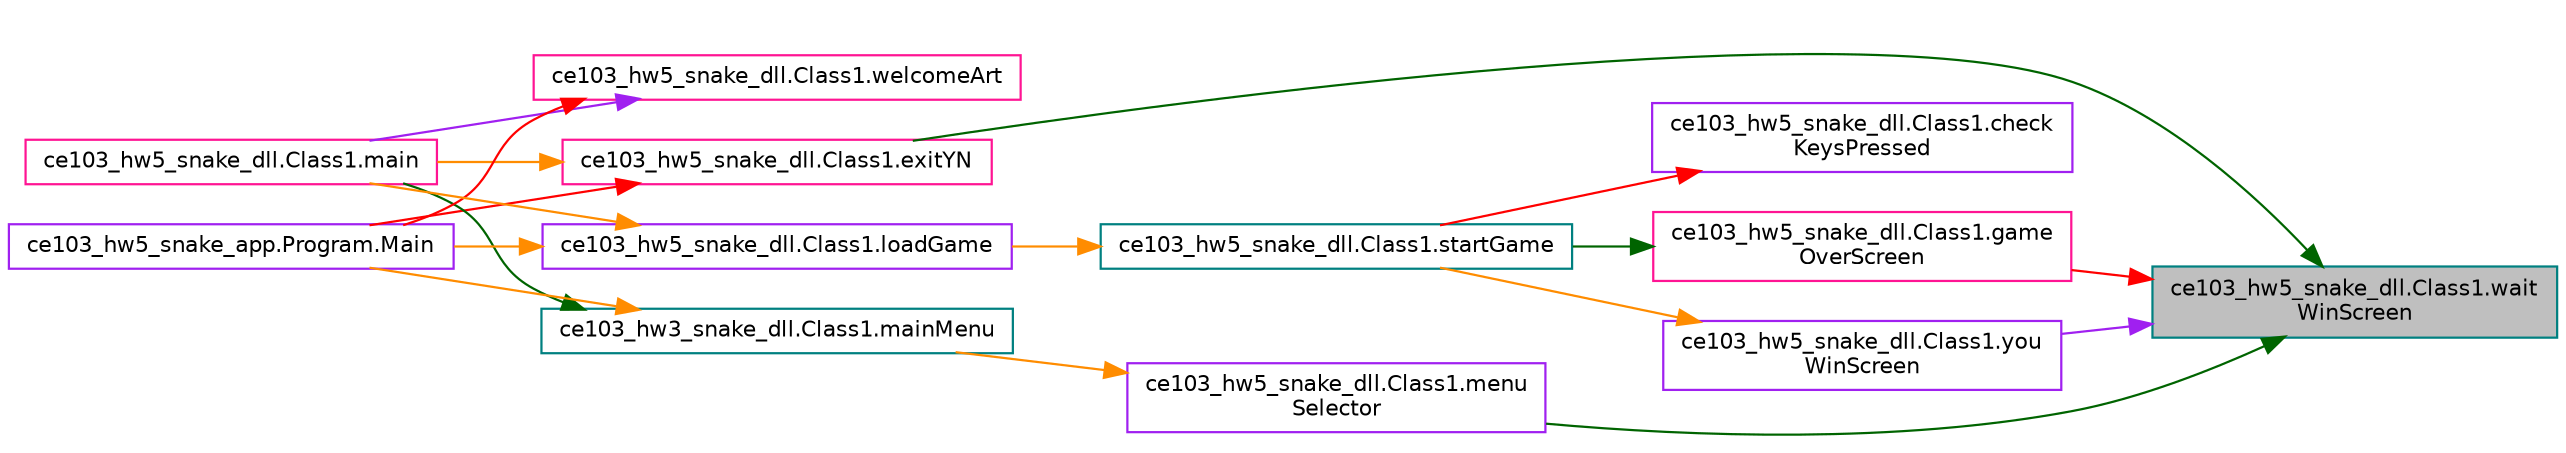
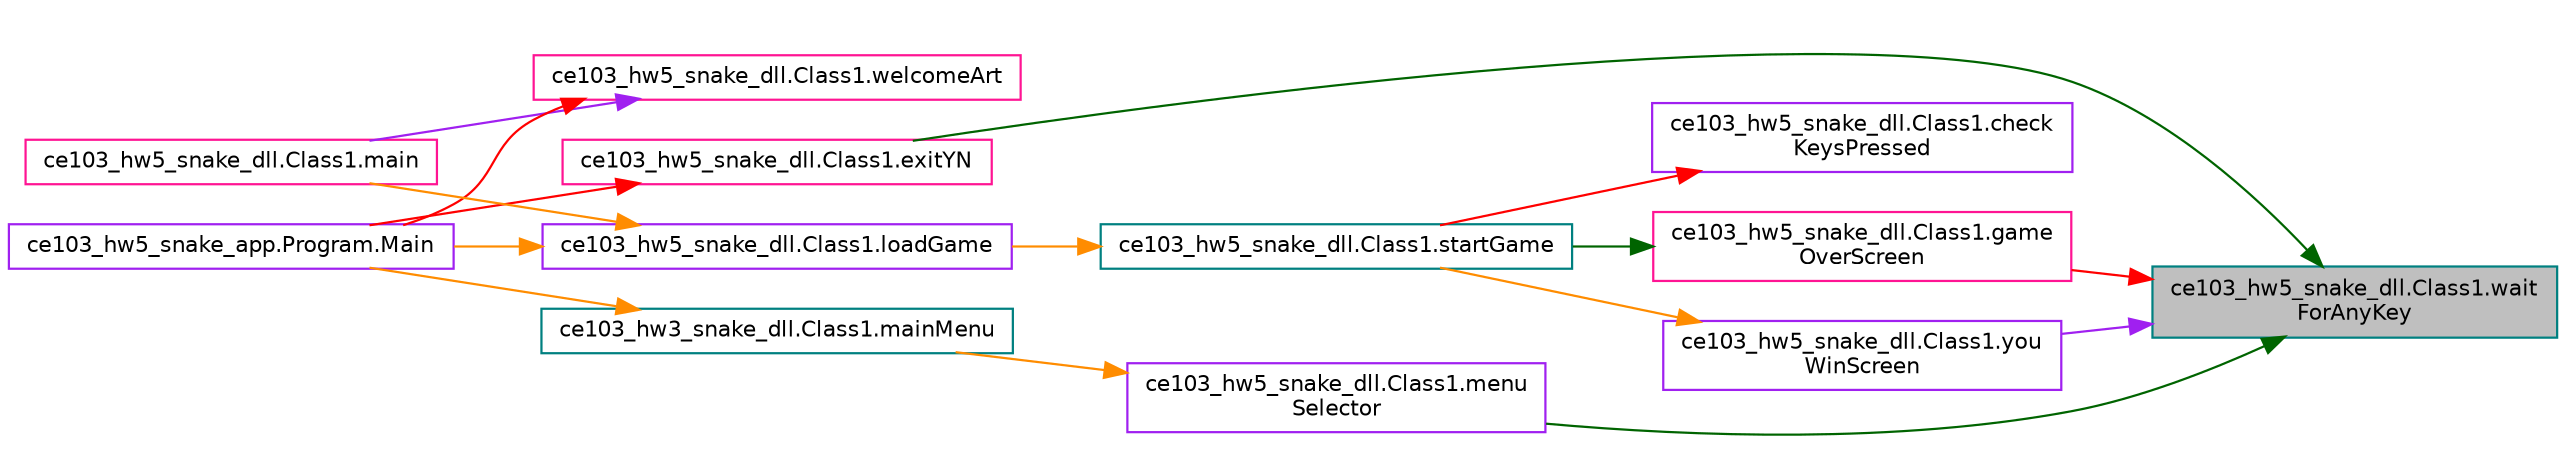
(476, 162) -> none
(485, 233) -> none
(2355, 302) -> (2355, 302)
